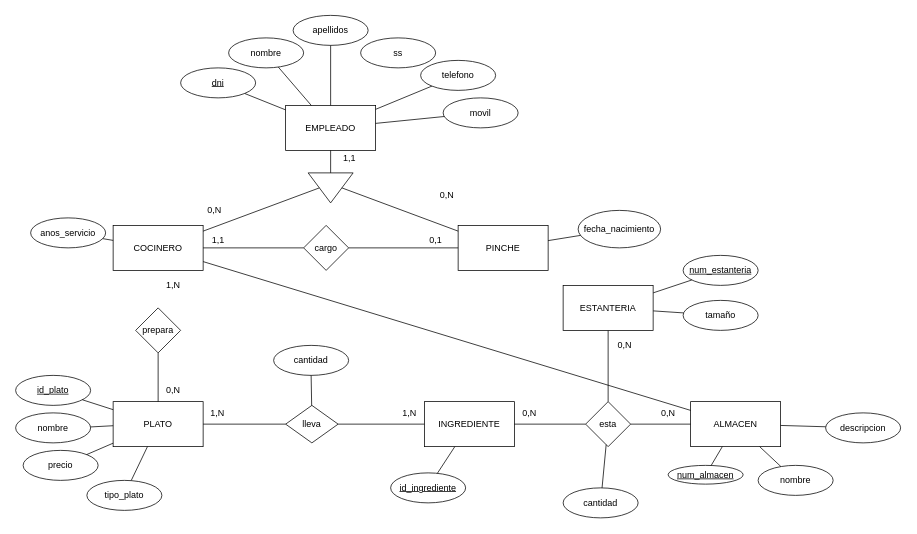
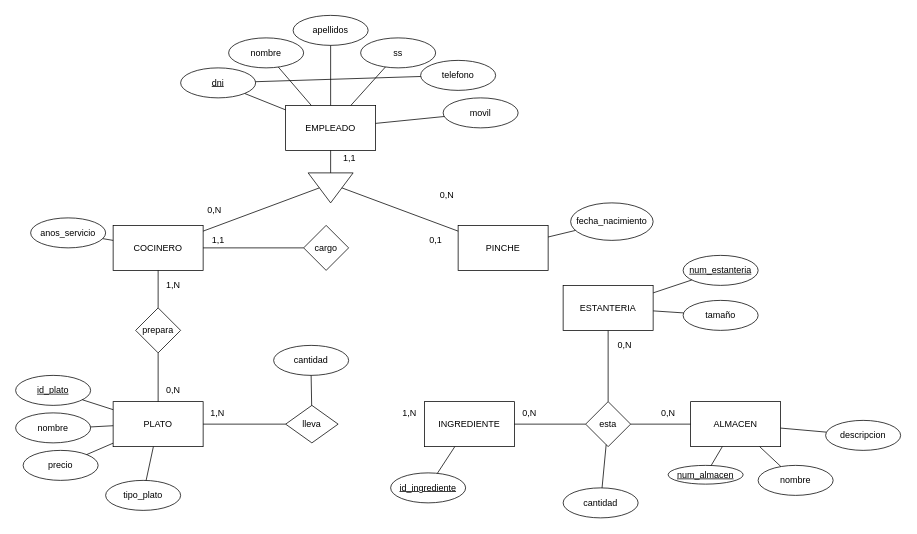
none -> (368, 86)
(404, 98) -> (338, 79)
(619, 229) -> (612, 222)
(403, 248) -> none
(446, 336) -> (158, 289)
(381, 424) -> none
(863, 428) -> (863, 435)
(124, 495) -> (143, 495)
